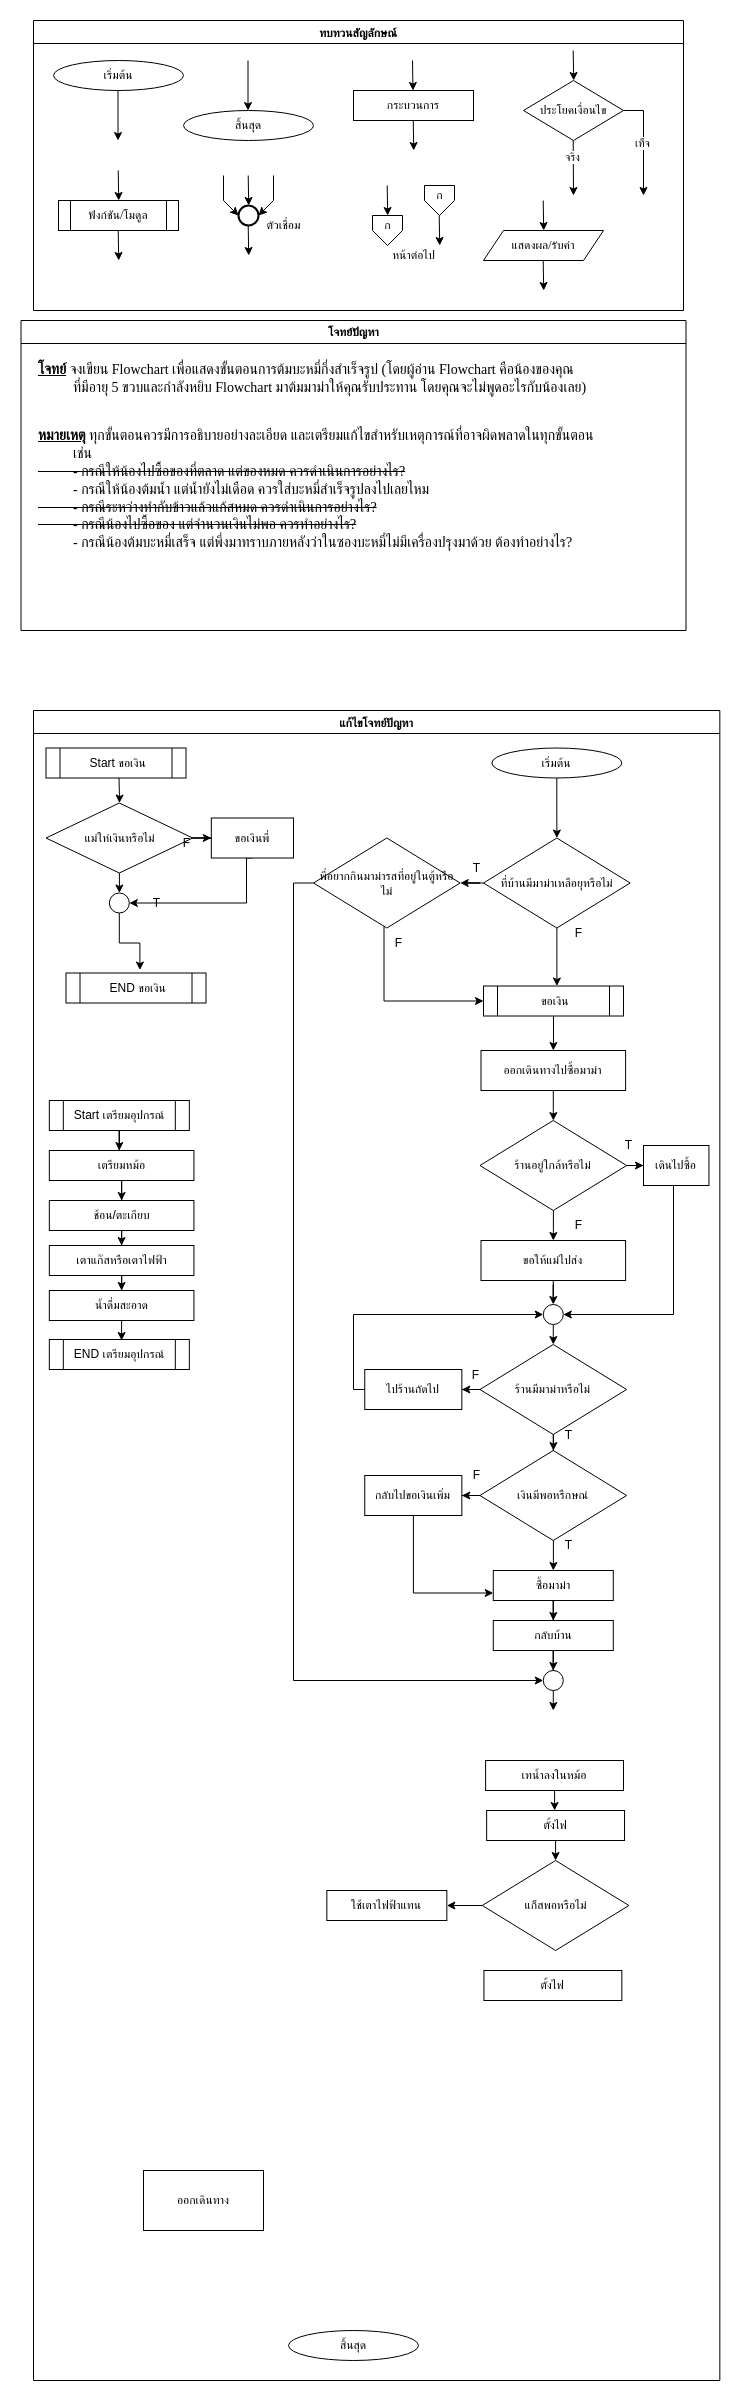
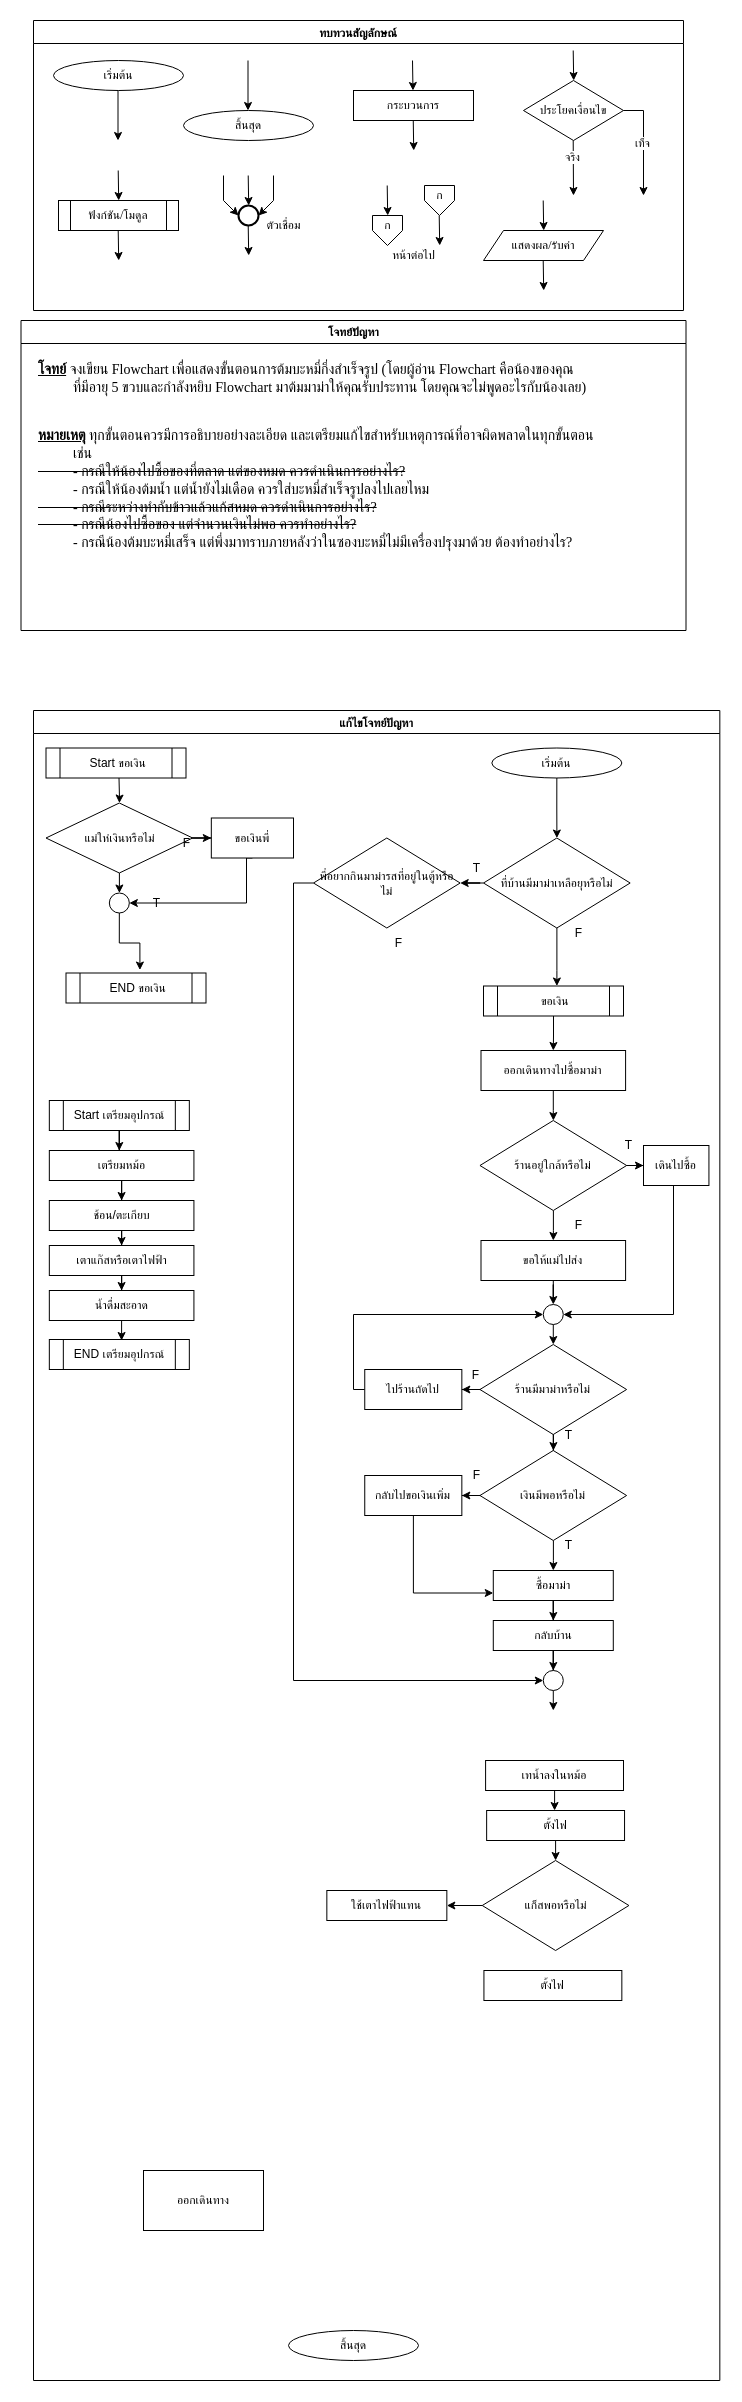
(393, 1001) -> none
(553, 1496) -> (553, 1496)
